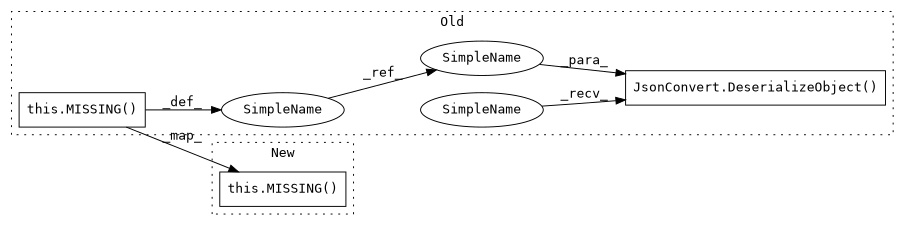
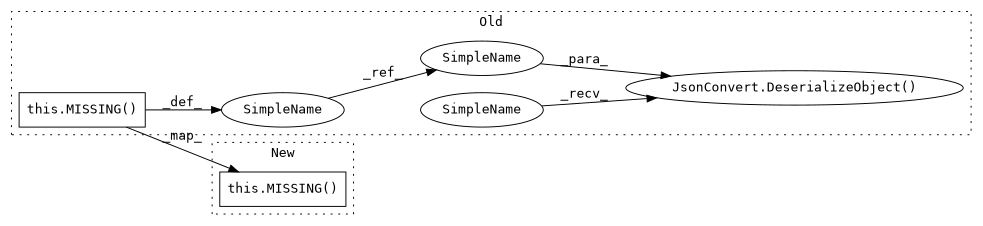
(756, 88) -> (795, 88)
